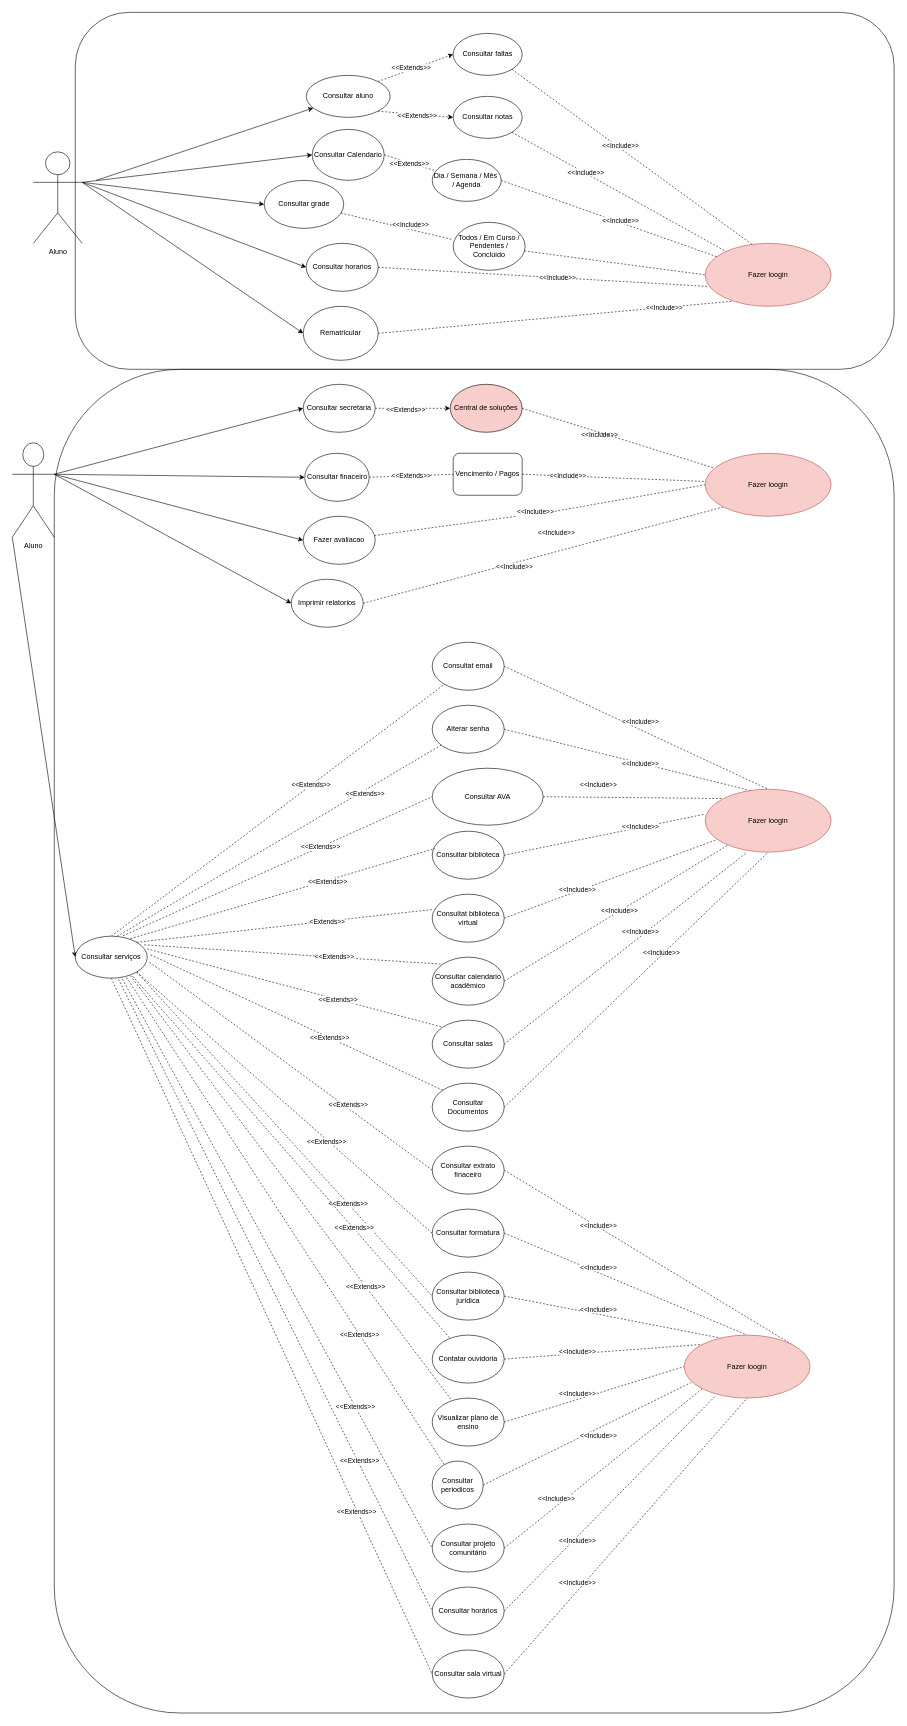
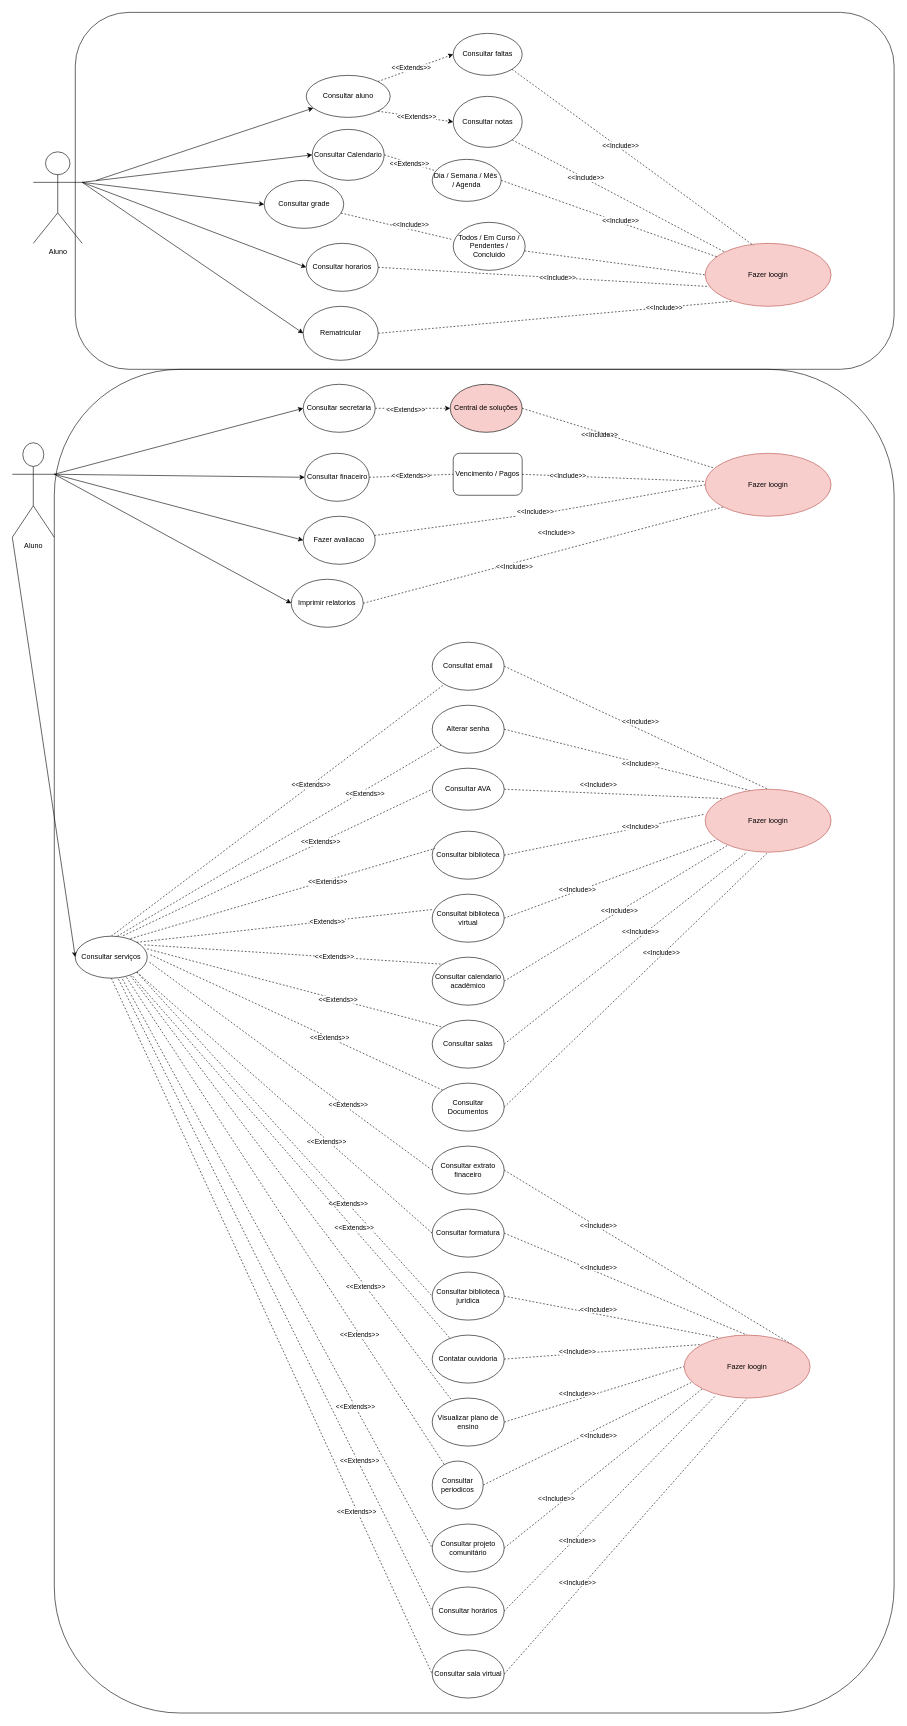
(488, 117) -> (488, 122)
(488, 797) -> (468, 789)
